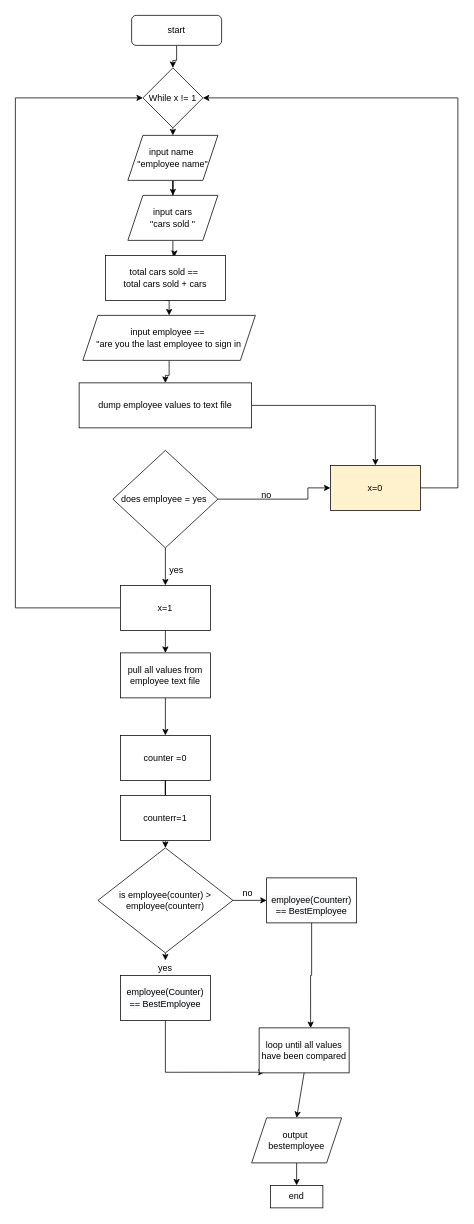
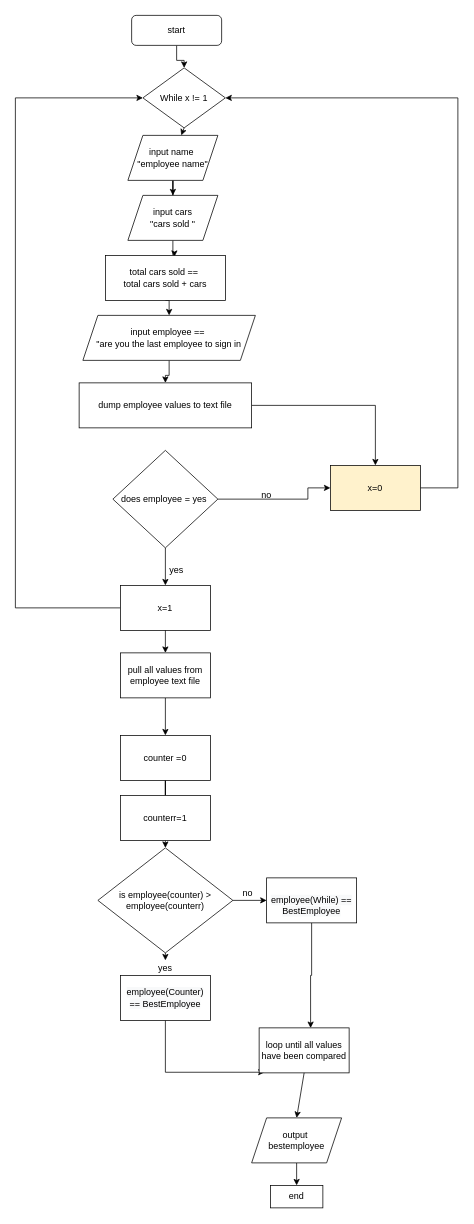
(173, 98) -> (184, 98)
(312, 900) -> (312, 900)
